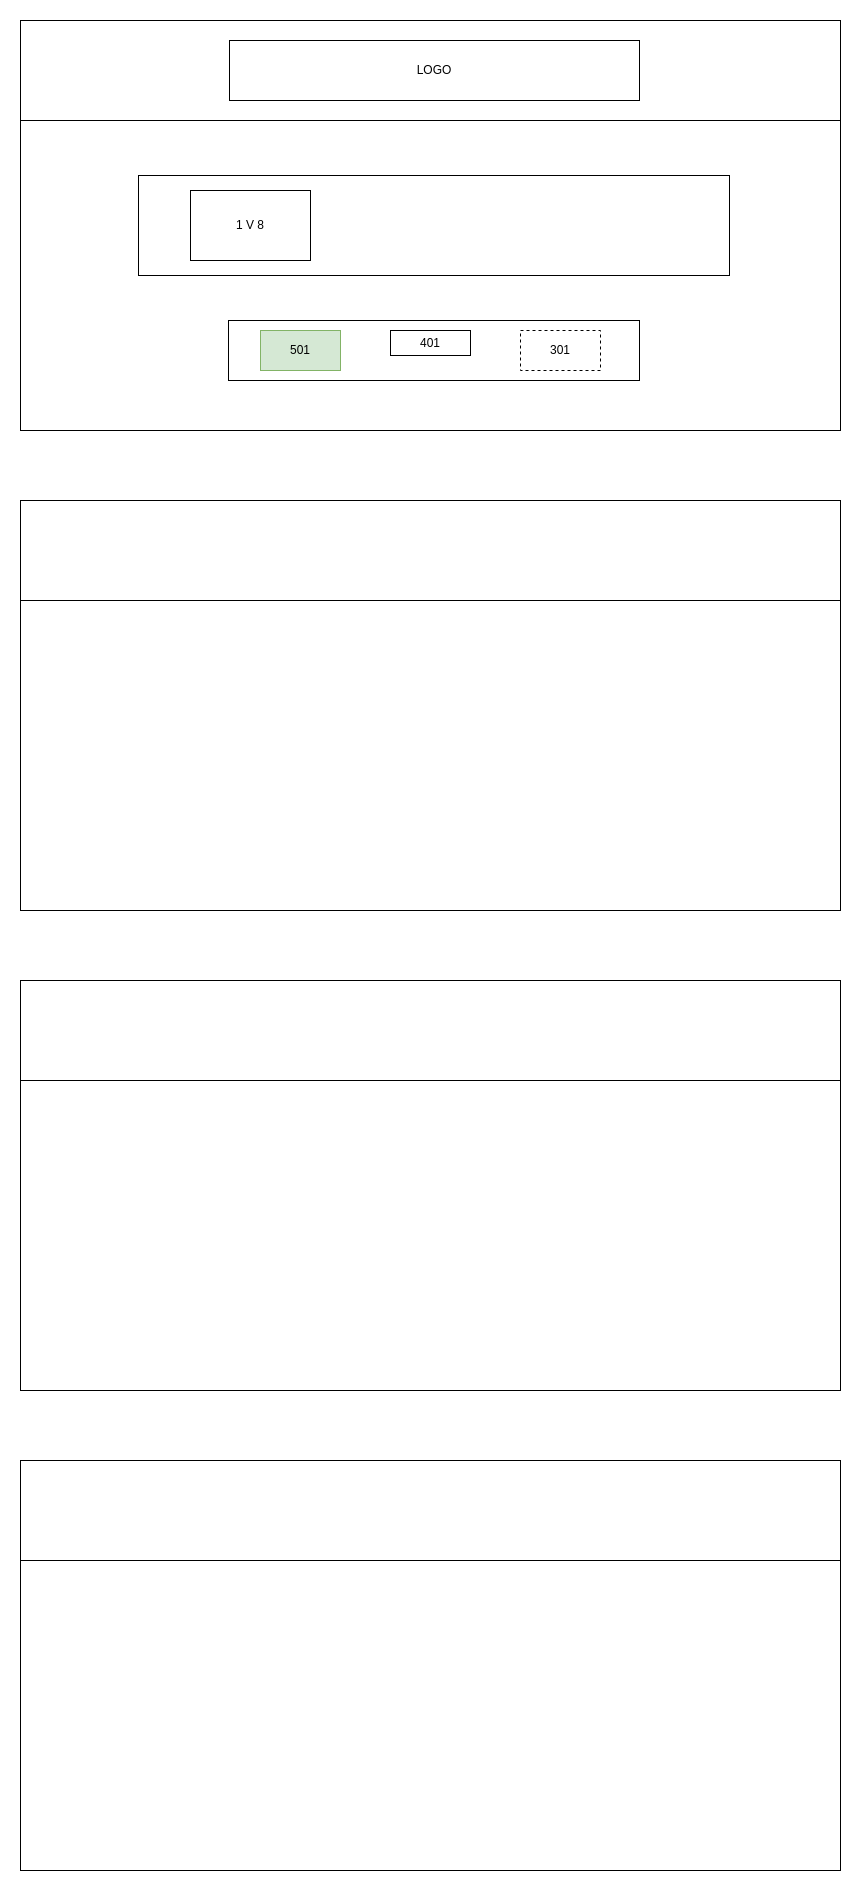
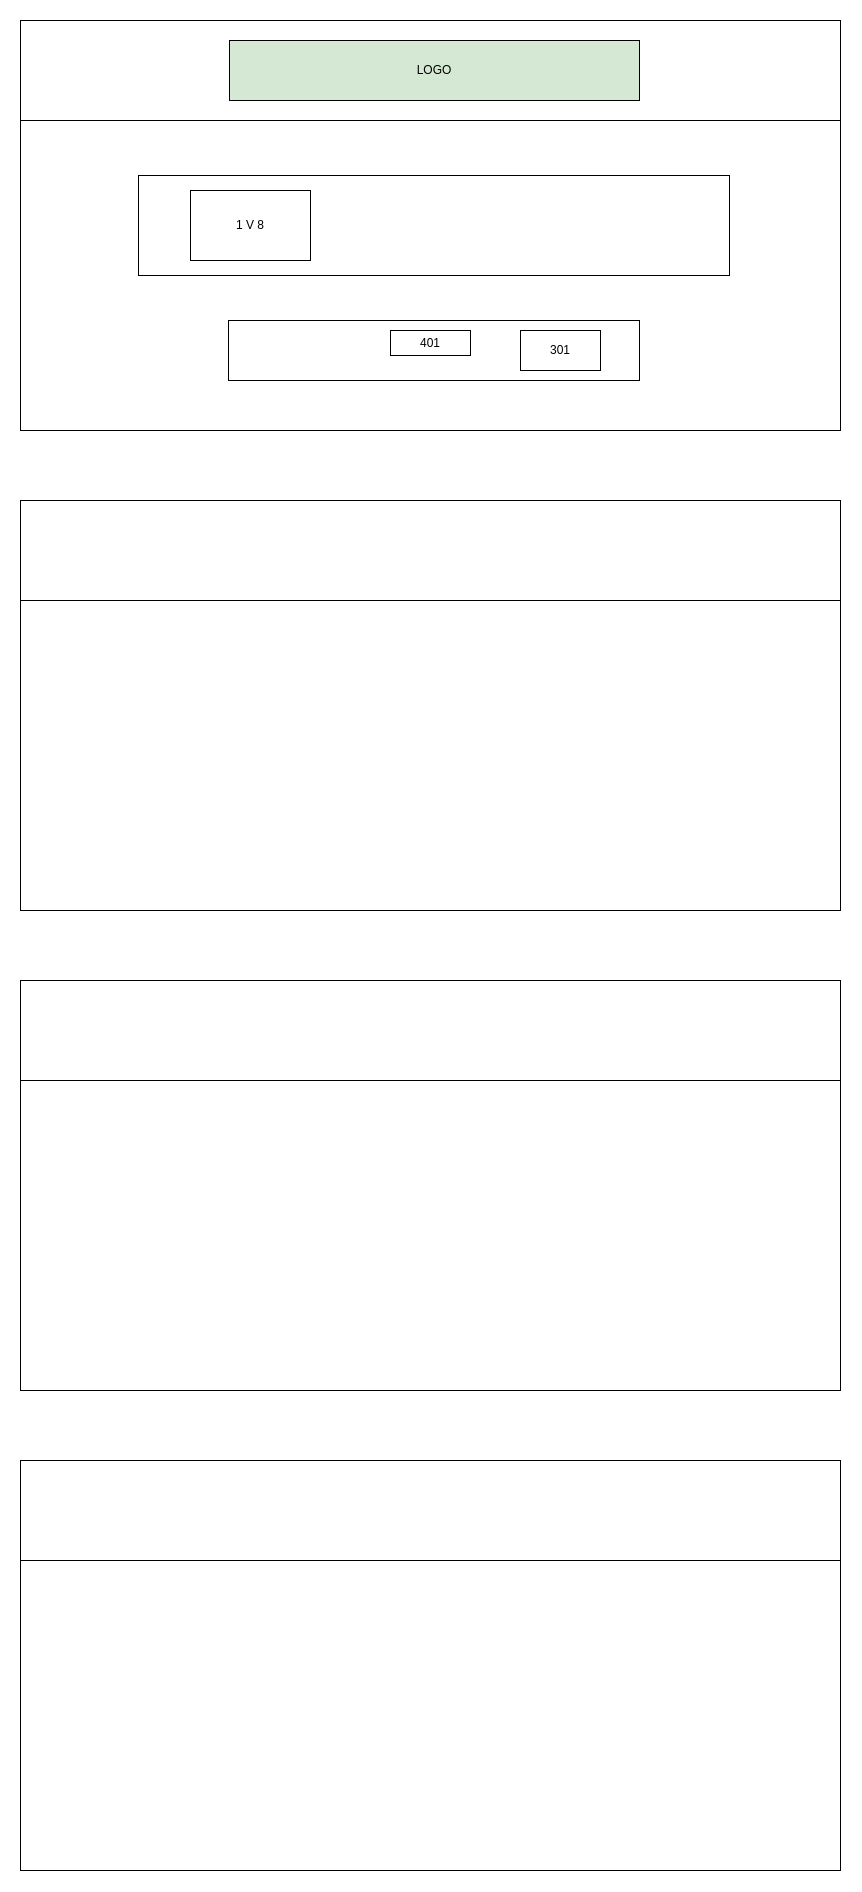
(435, 71) -> (435, 71)
(301, 351) -> none
(561, 351) -> (561, 351)
